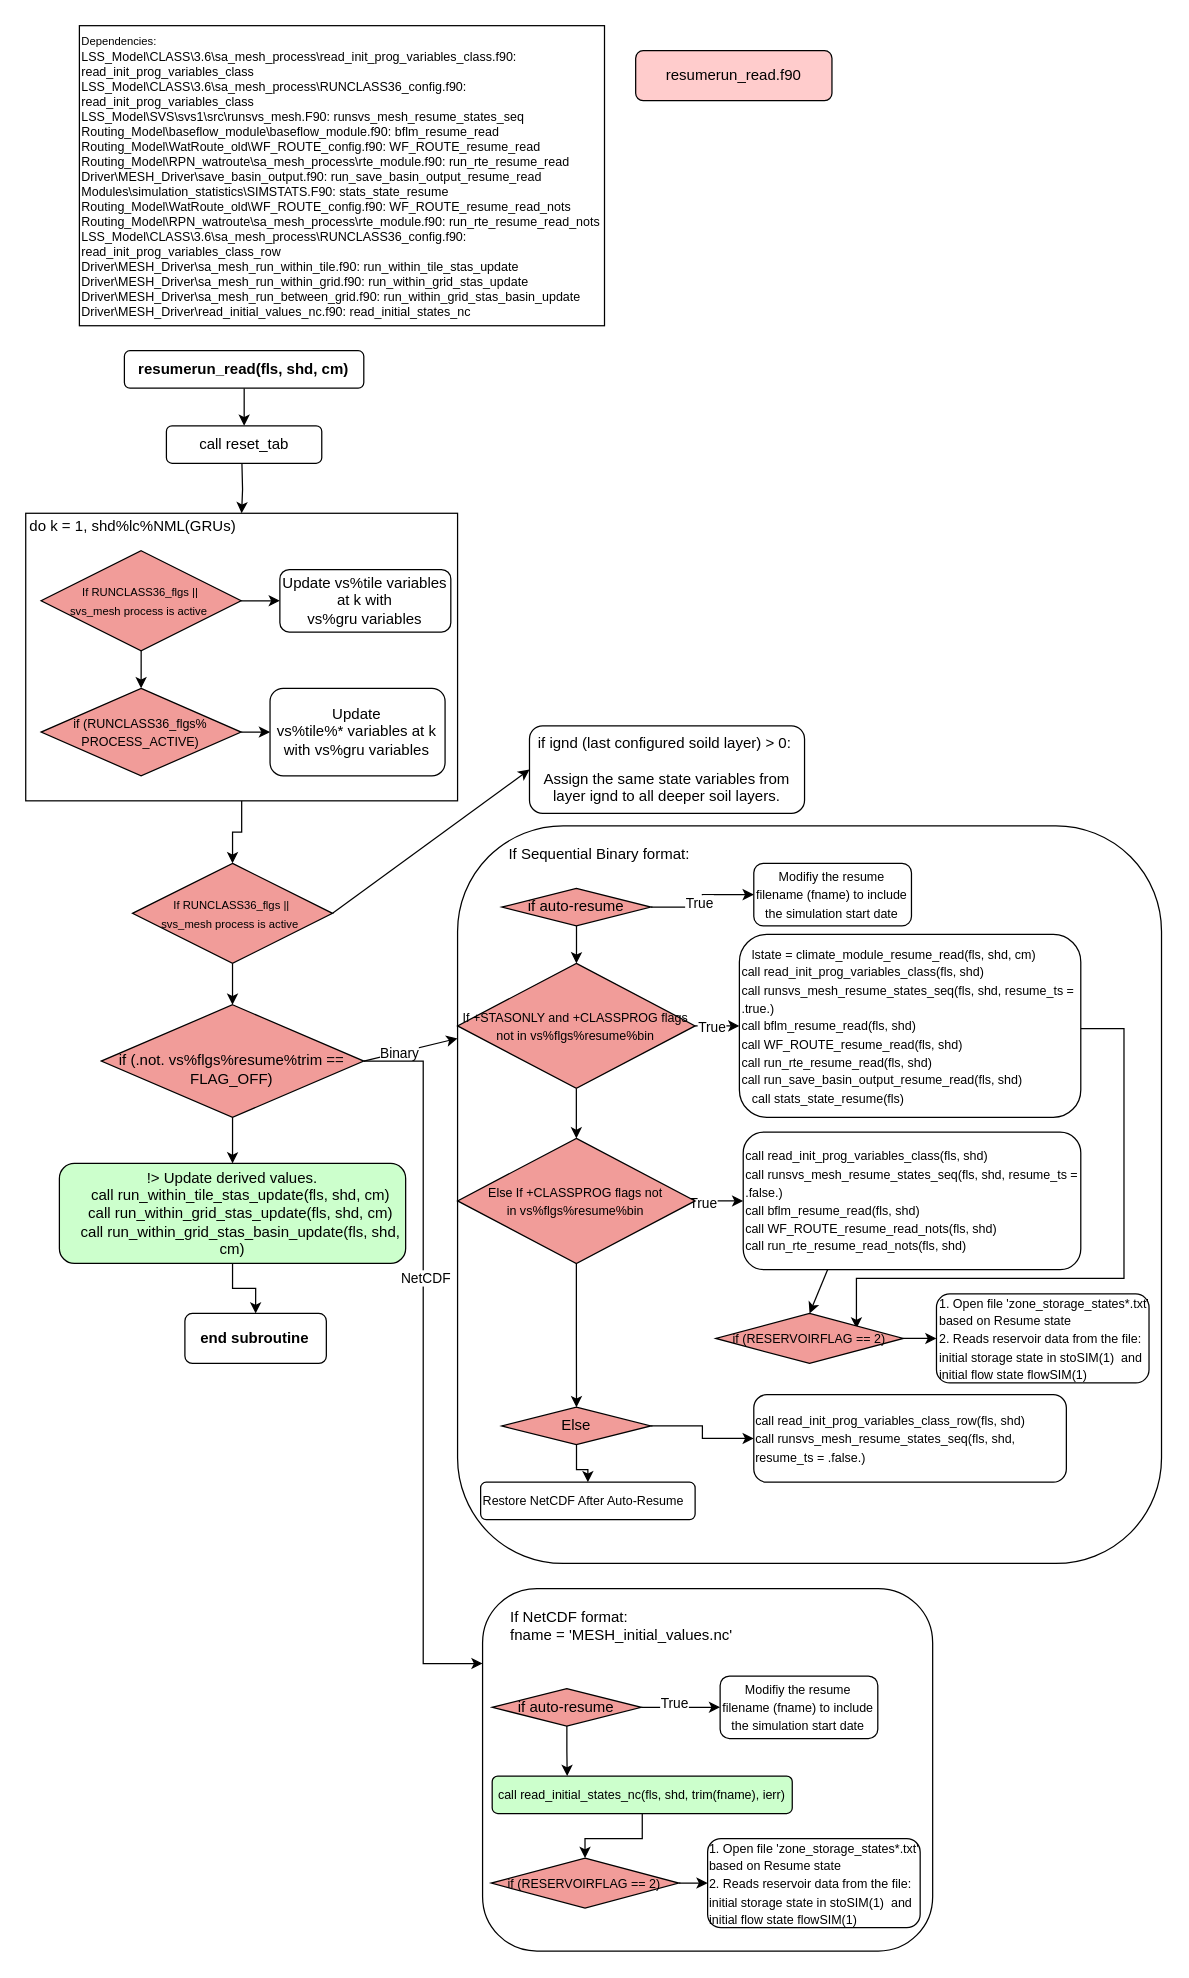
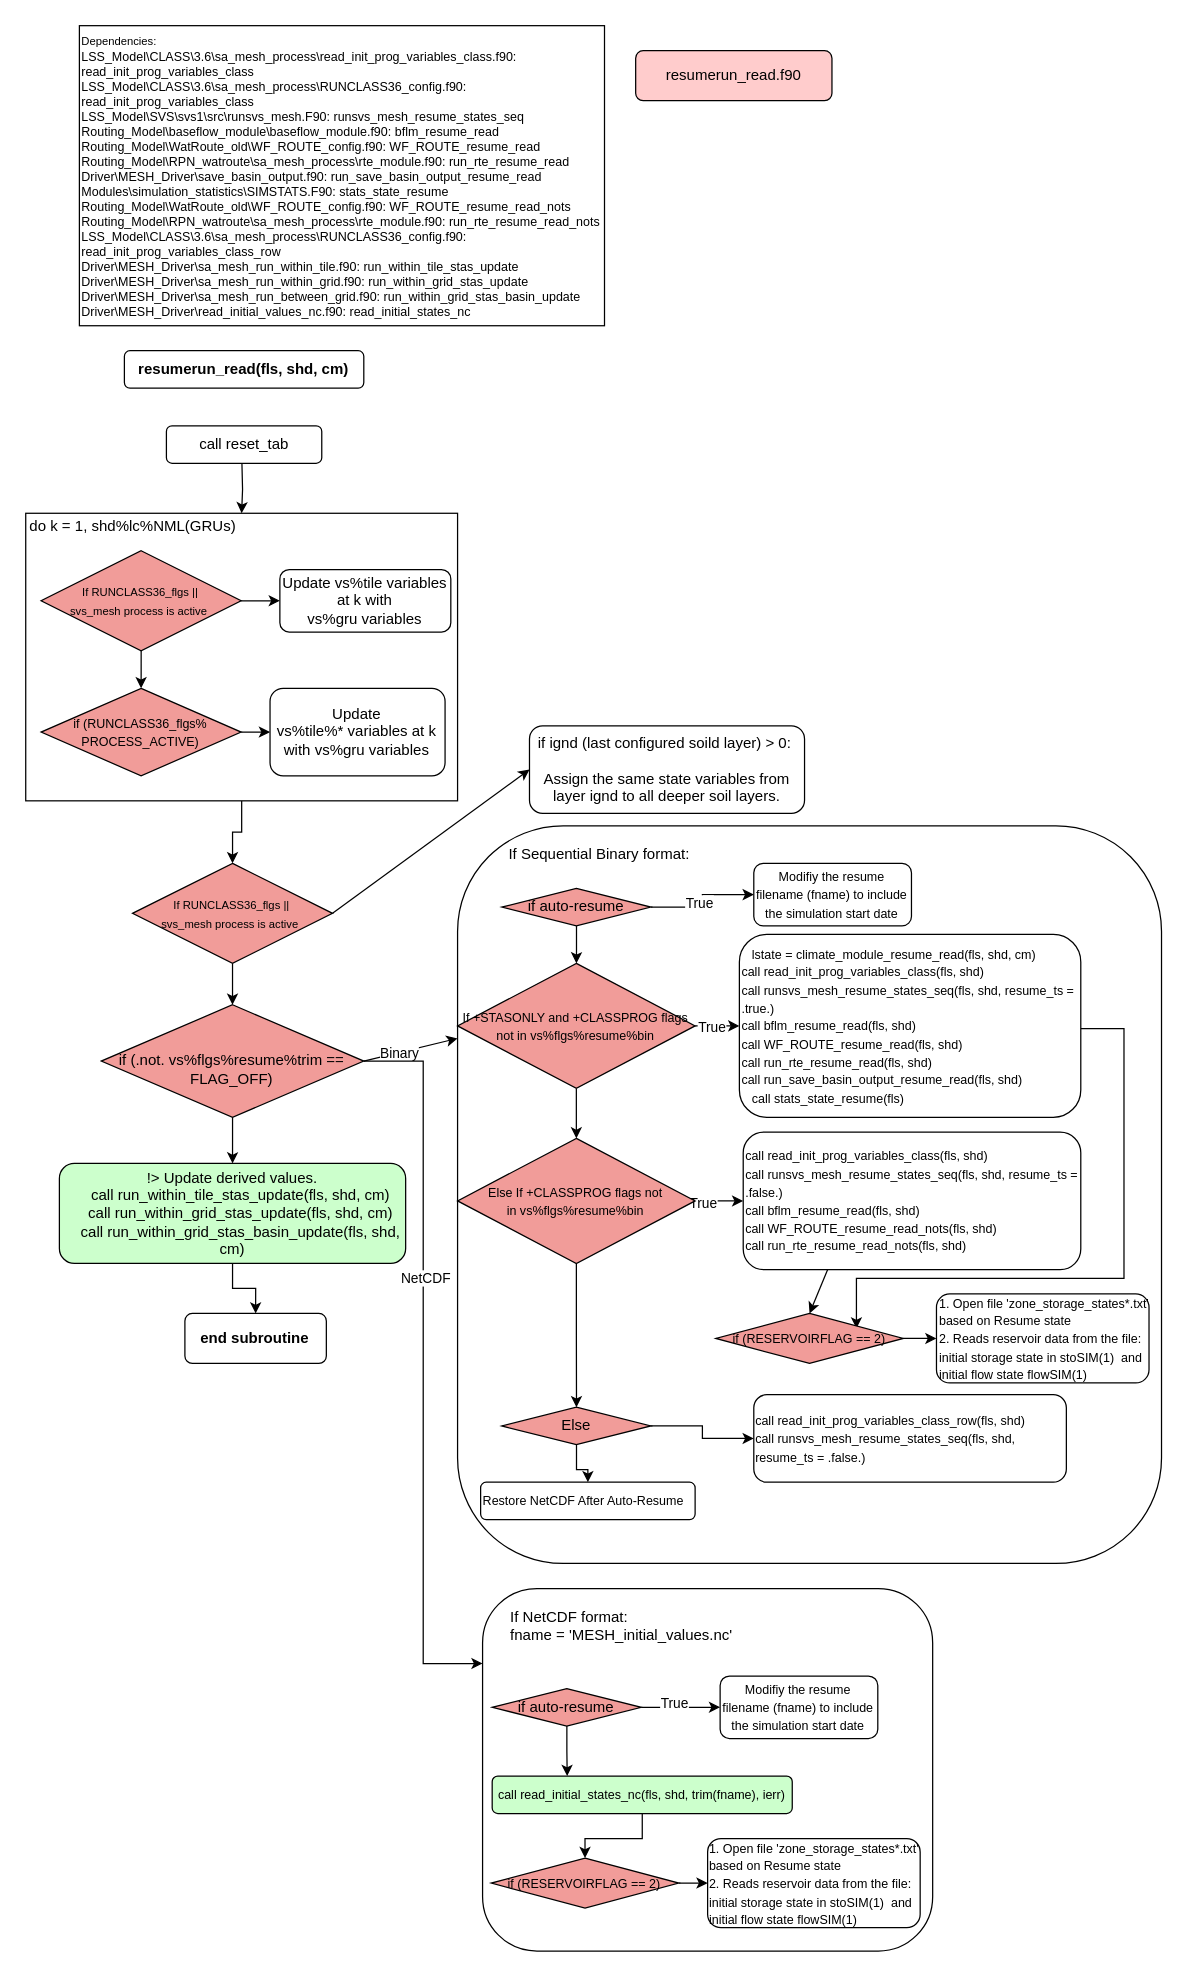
(244, 411) -> none
